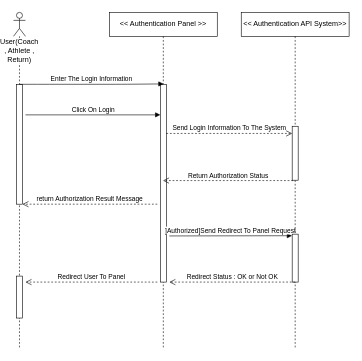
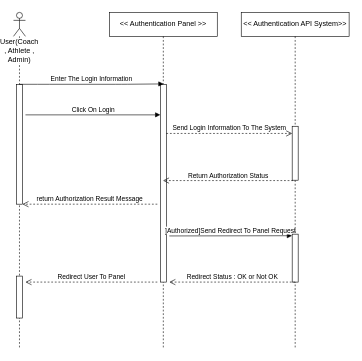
(20, 81) -> (20, 81)
